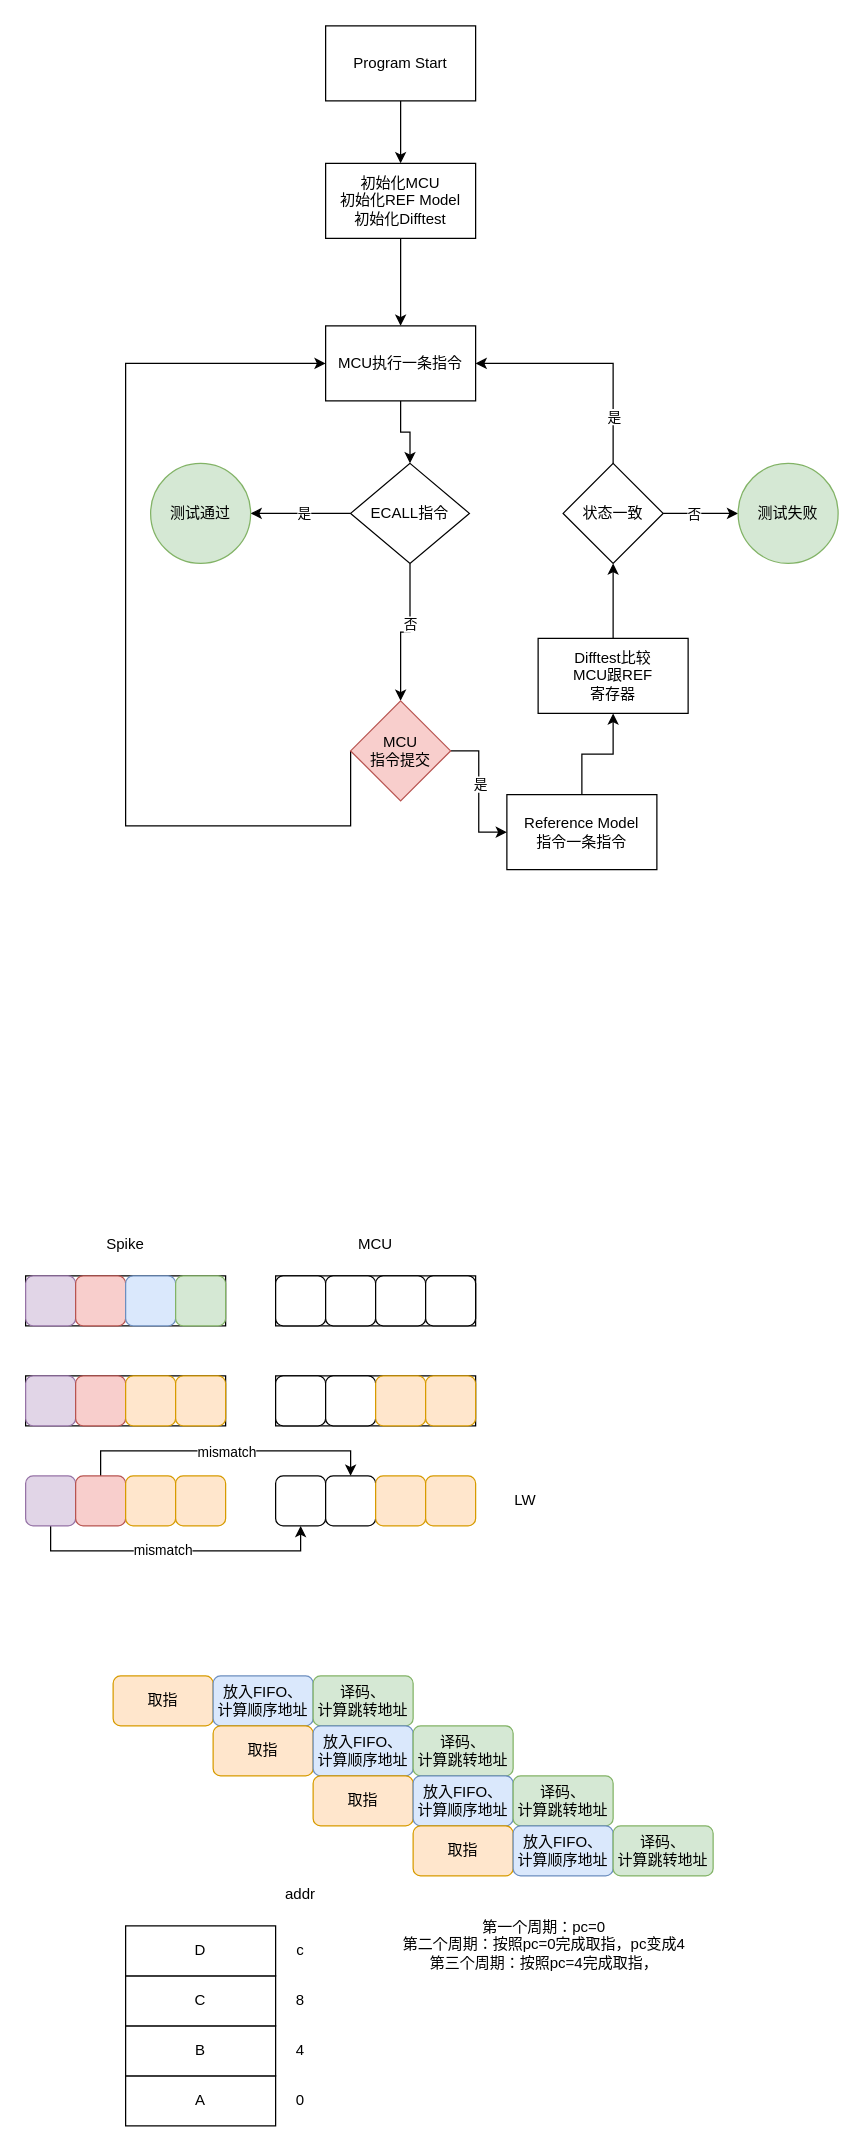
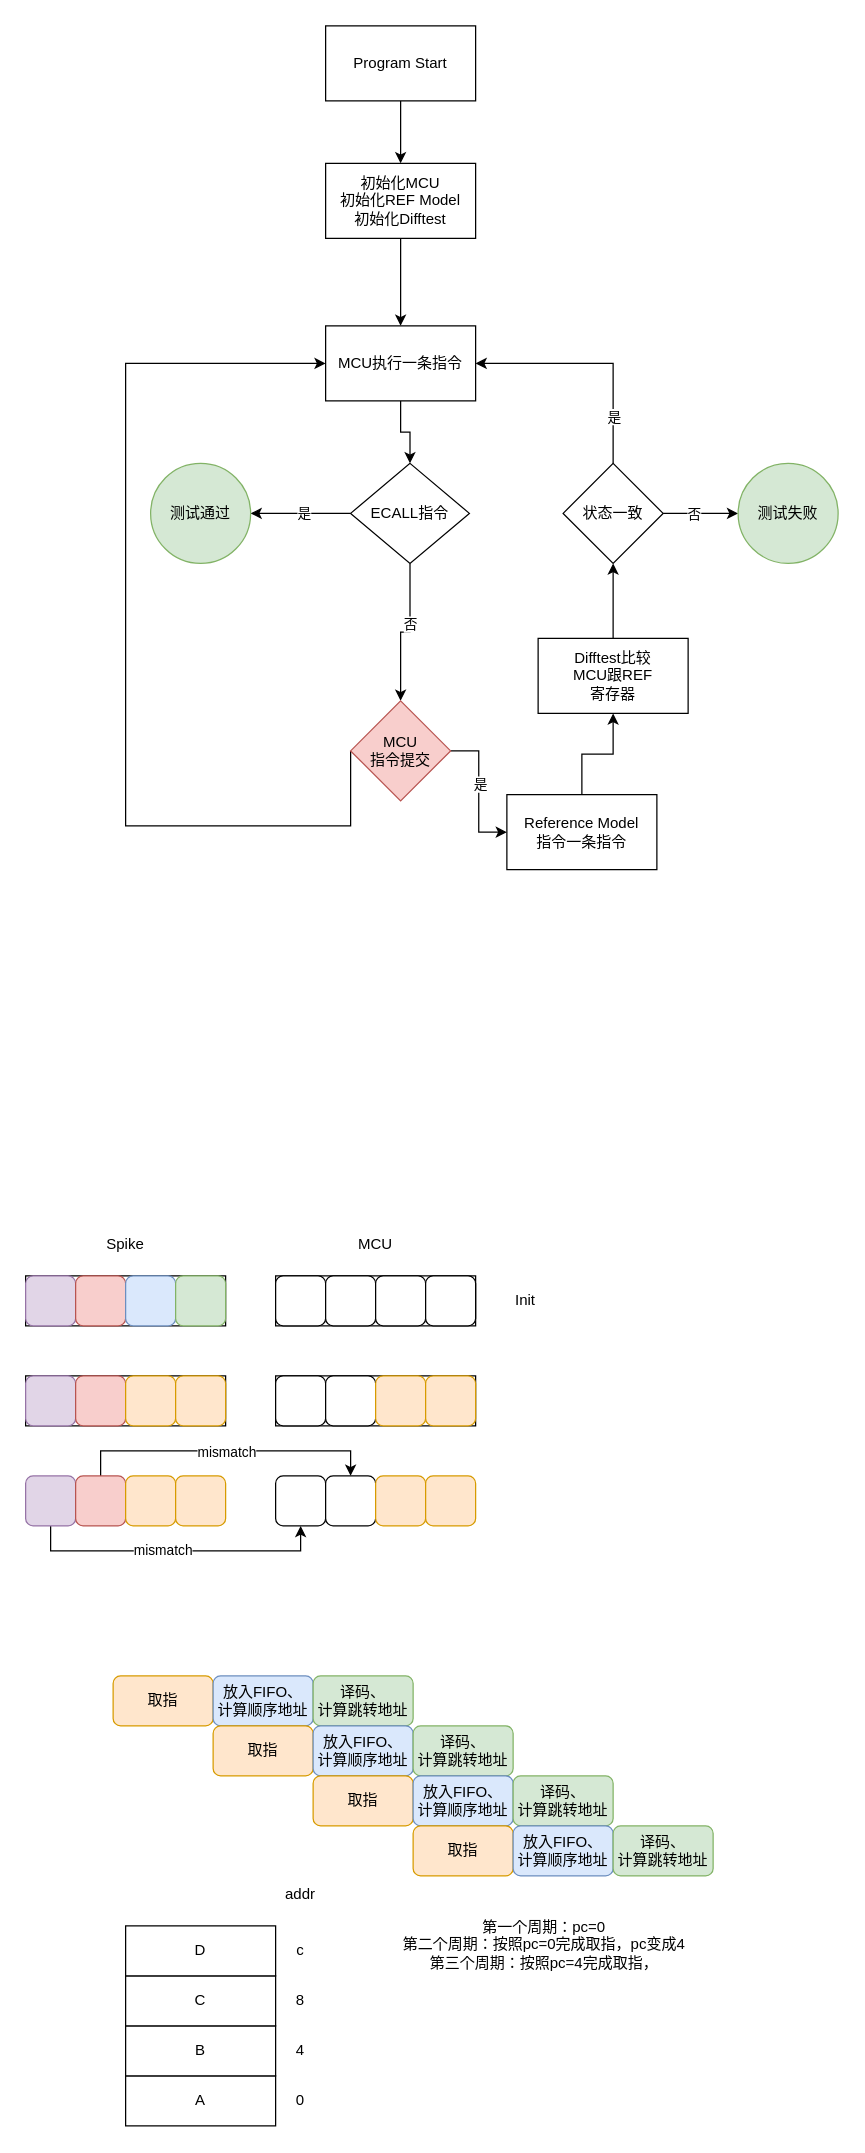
none -> (526, 1301)
(526, 1501) -> none
